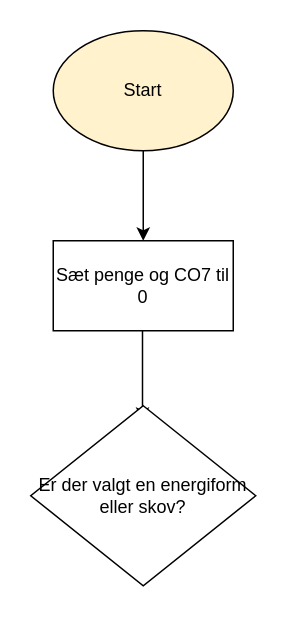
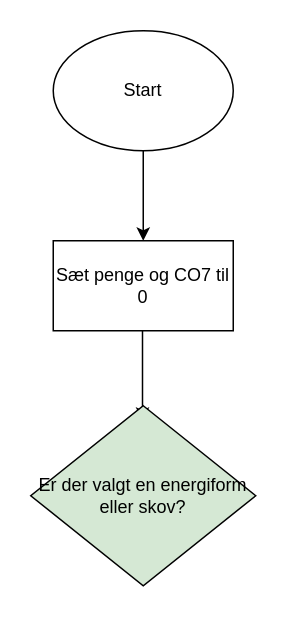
(143, 91) -> (143, 91)
(143, 496) -> (143, 496)
